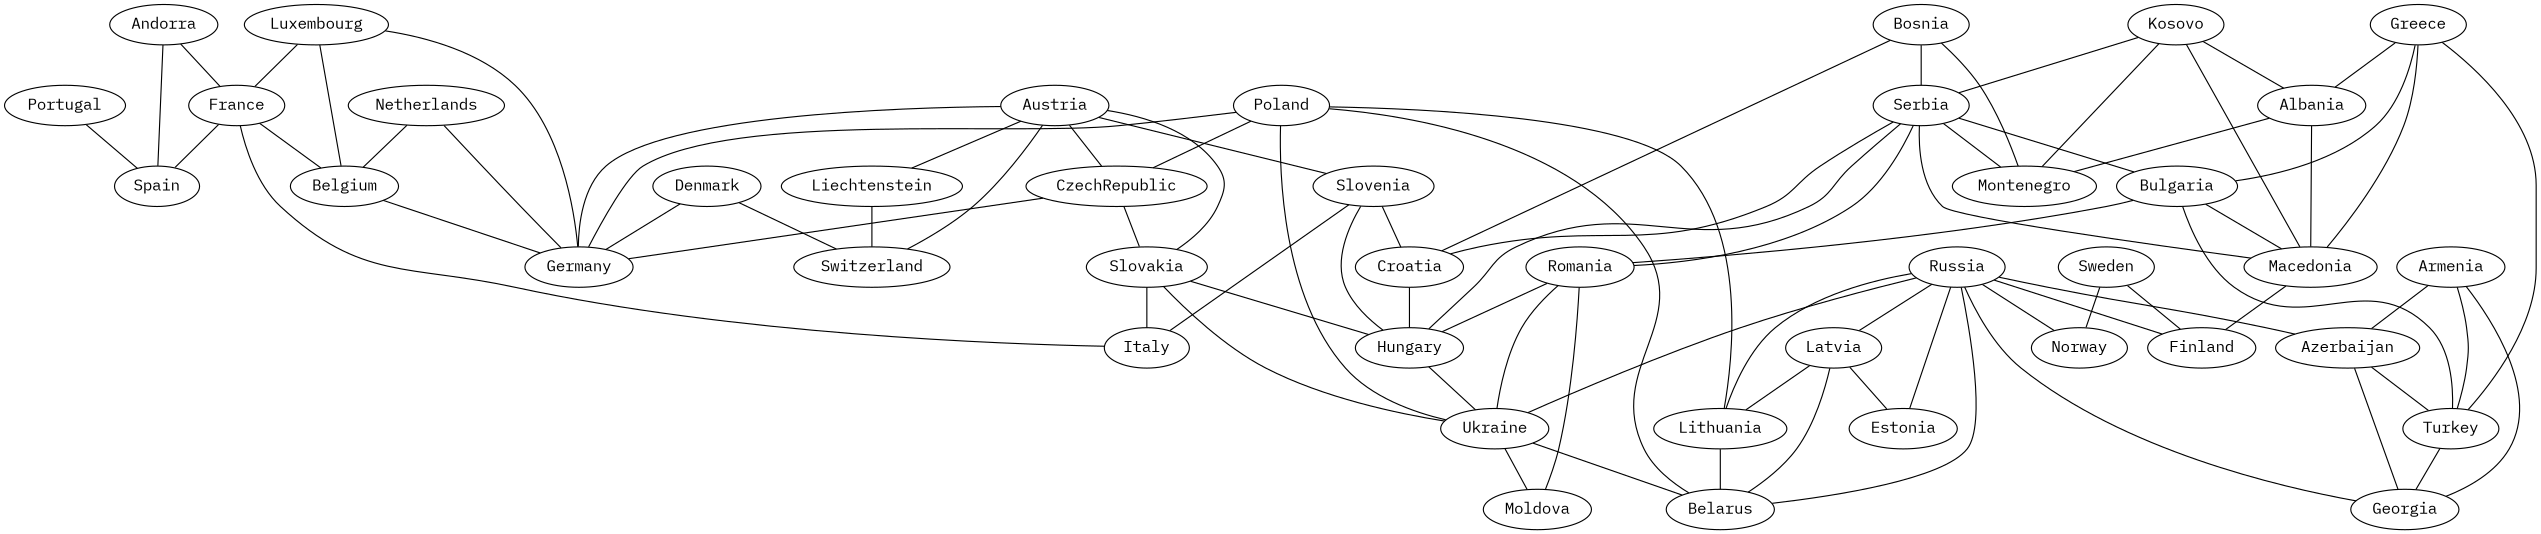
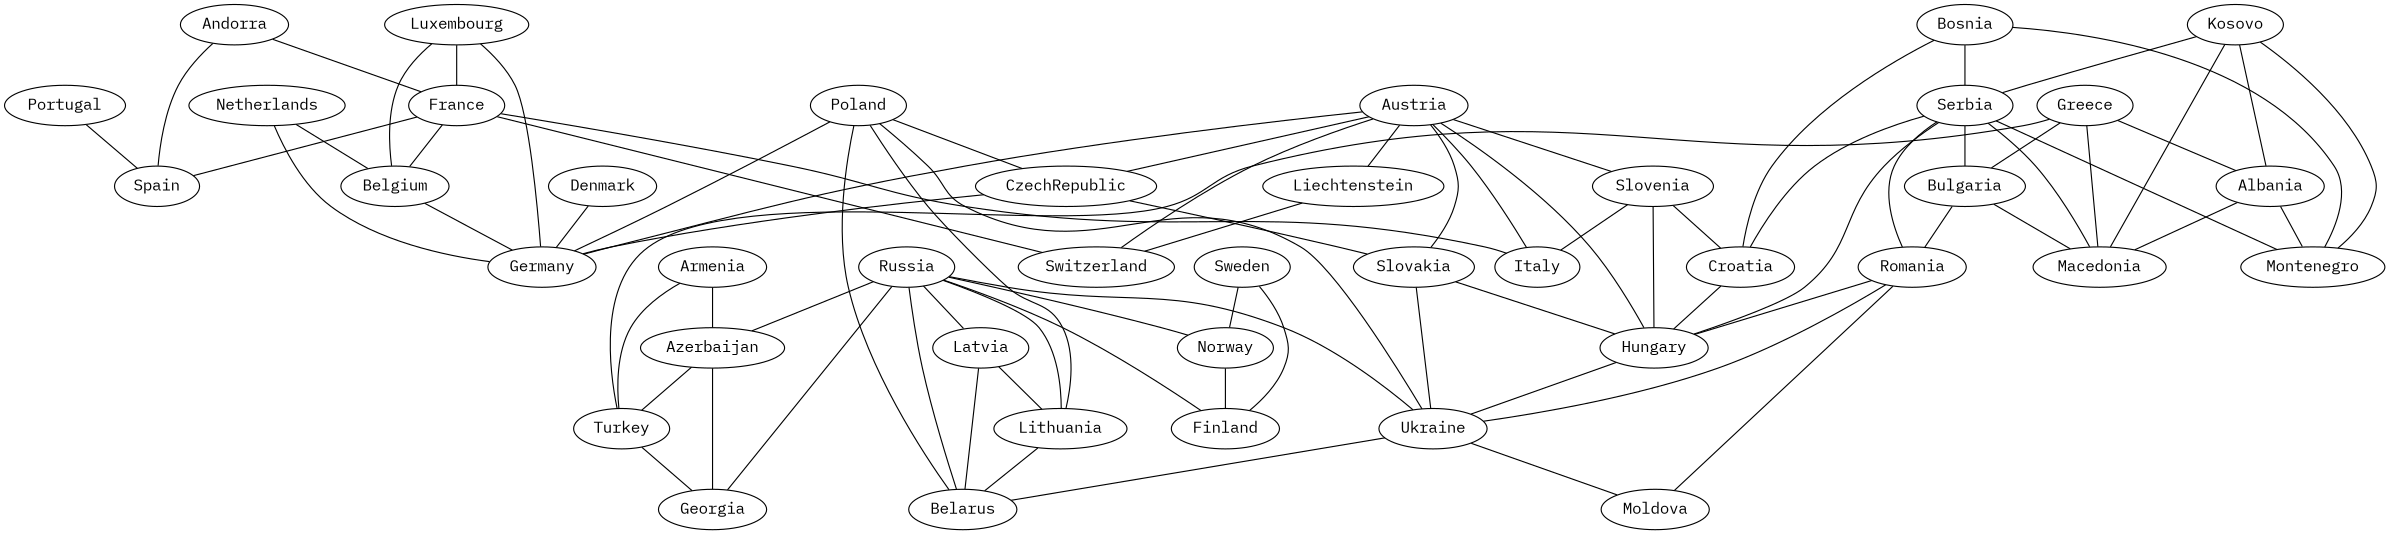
none -> (1556, 212)
(788, 226) -> (770, 185)
(2328, 304) -> none
(1147, 308) -> (1484, 183)
(2256, 308) -> (1225, 388)
(2519, 402) -> none
(1903, 429) -> none
